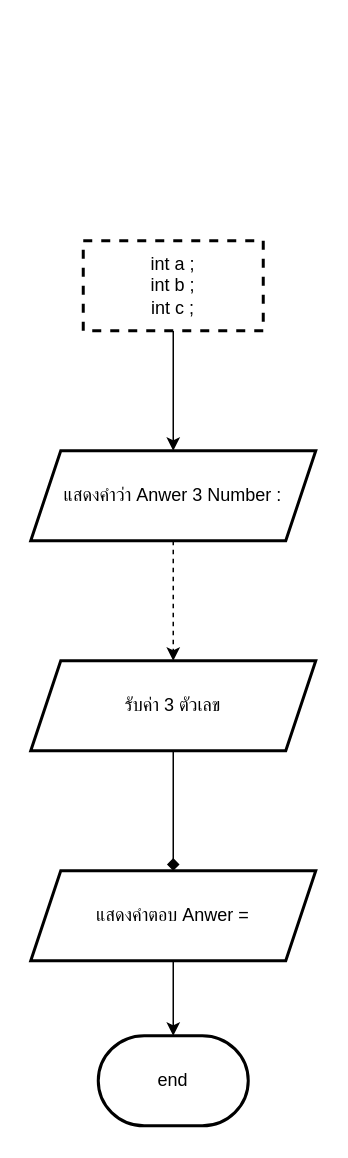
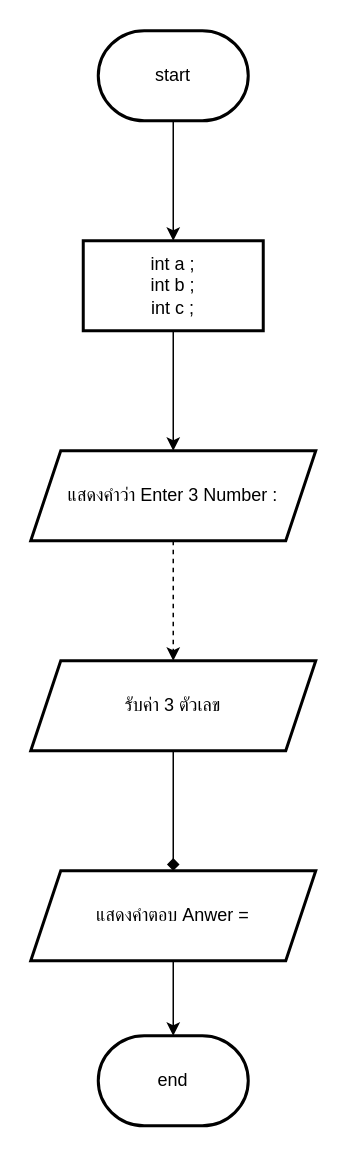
none -> (173, 76)
none -> (173, 176)
(173, 286) -> (173, 286)
(173, 496) -> (173, 496)
